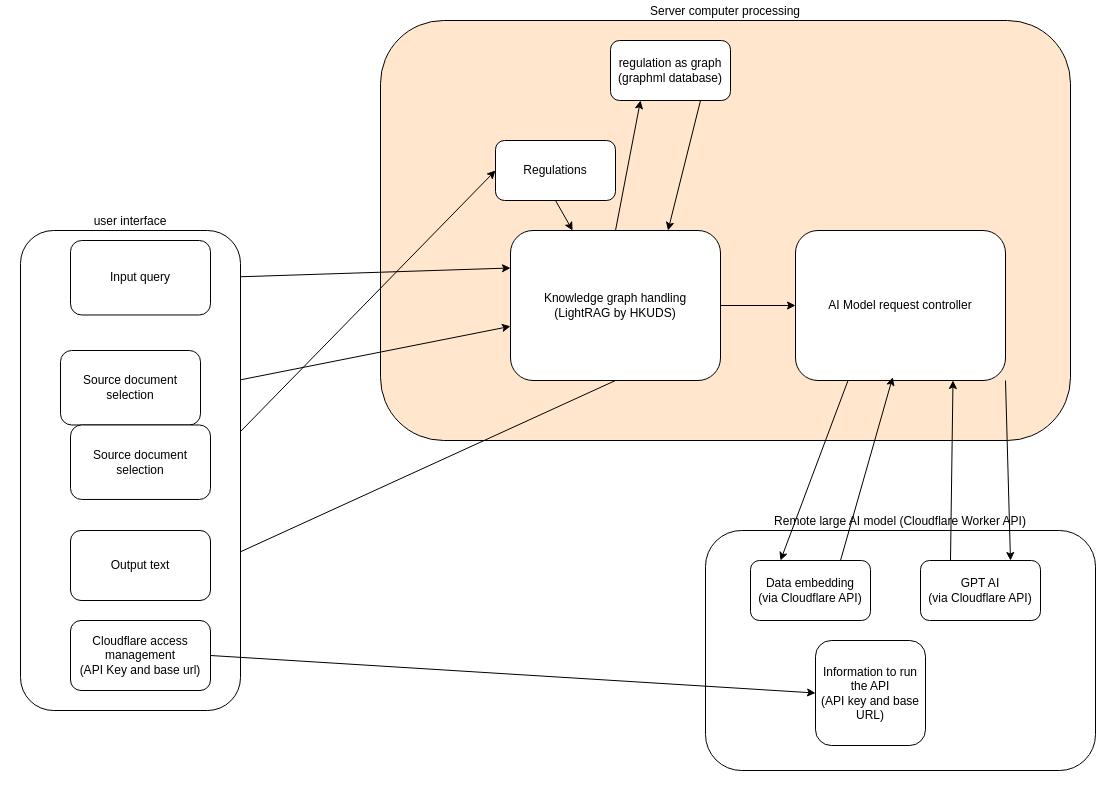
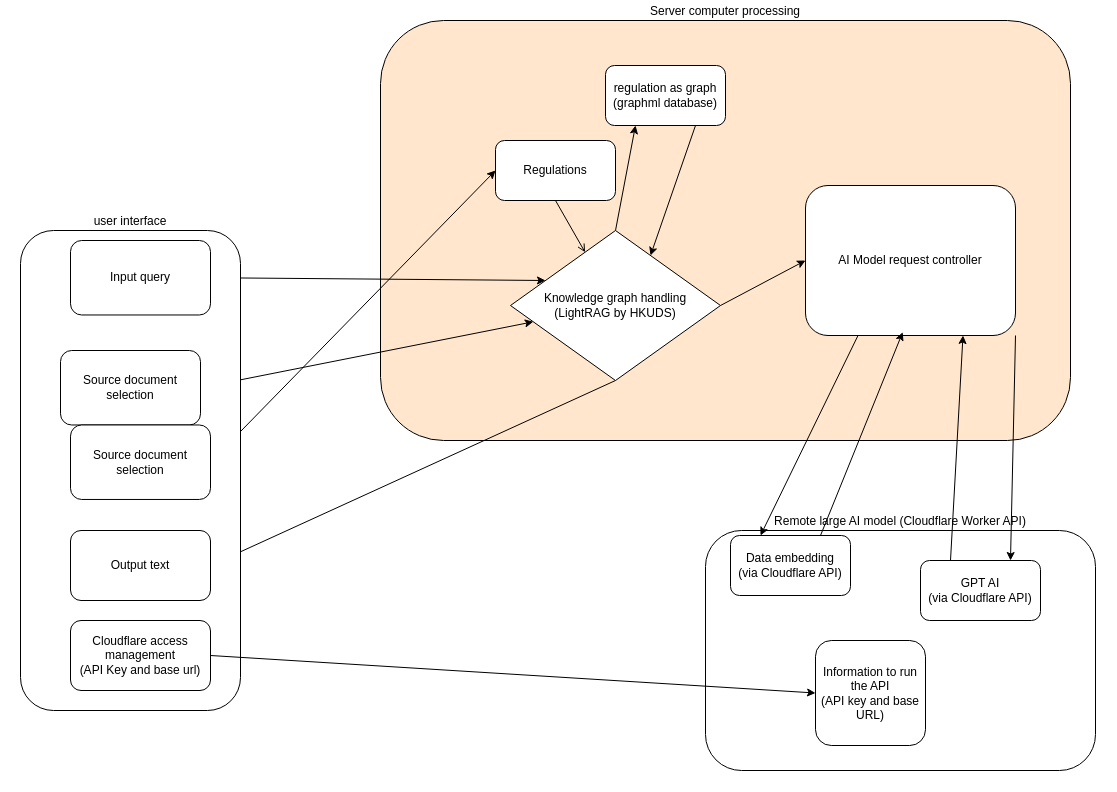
(671, 71) -> (666, 96)
(568, 223) -> (576, 236)
(616, 306) -> (616, 306)
(901, 306) -> (911, 261)
(811, 591) -> (791, 566)
